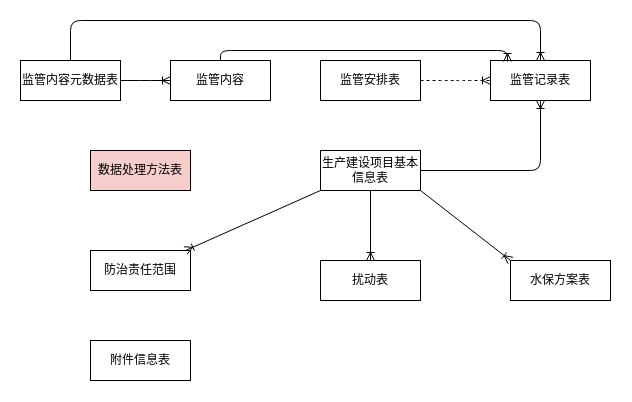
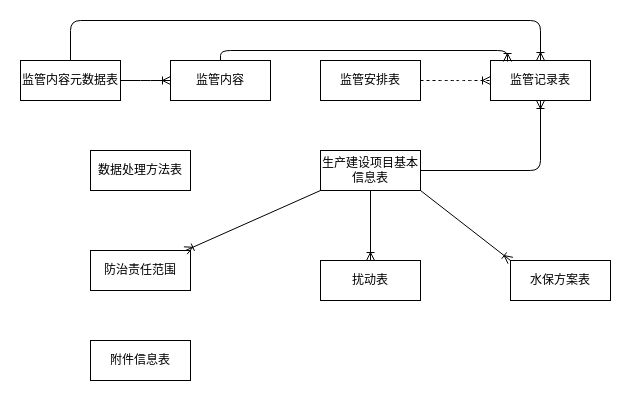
(141, 171) -> (141, 171)
